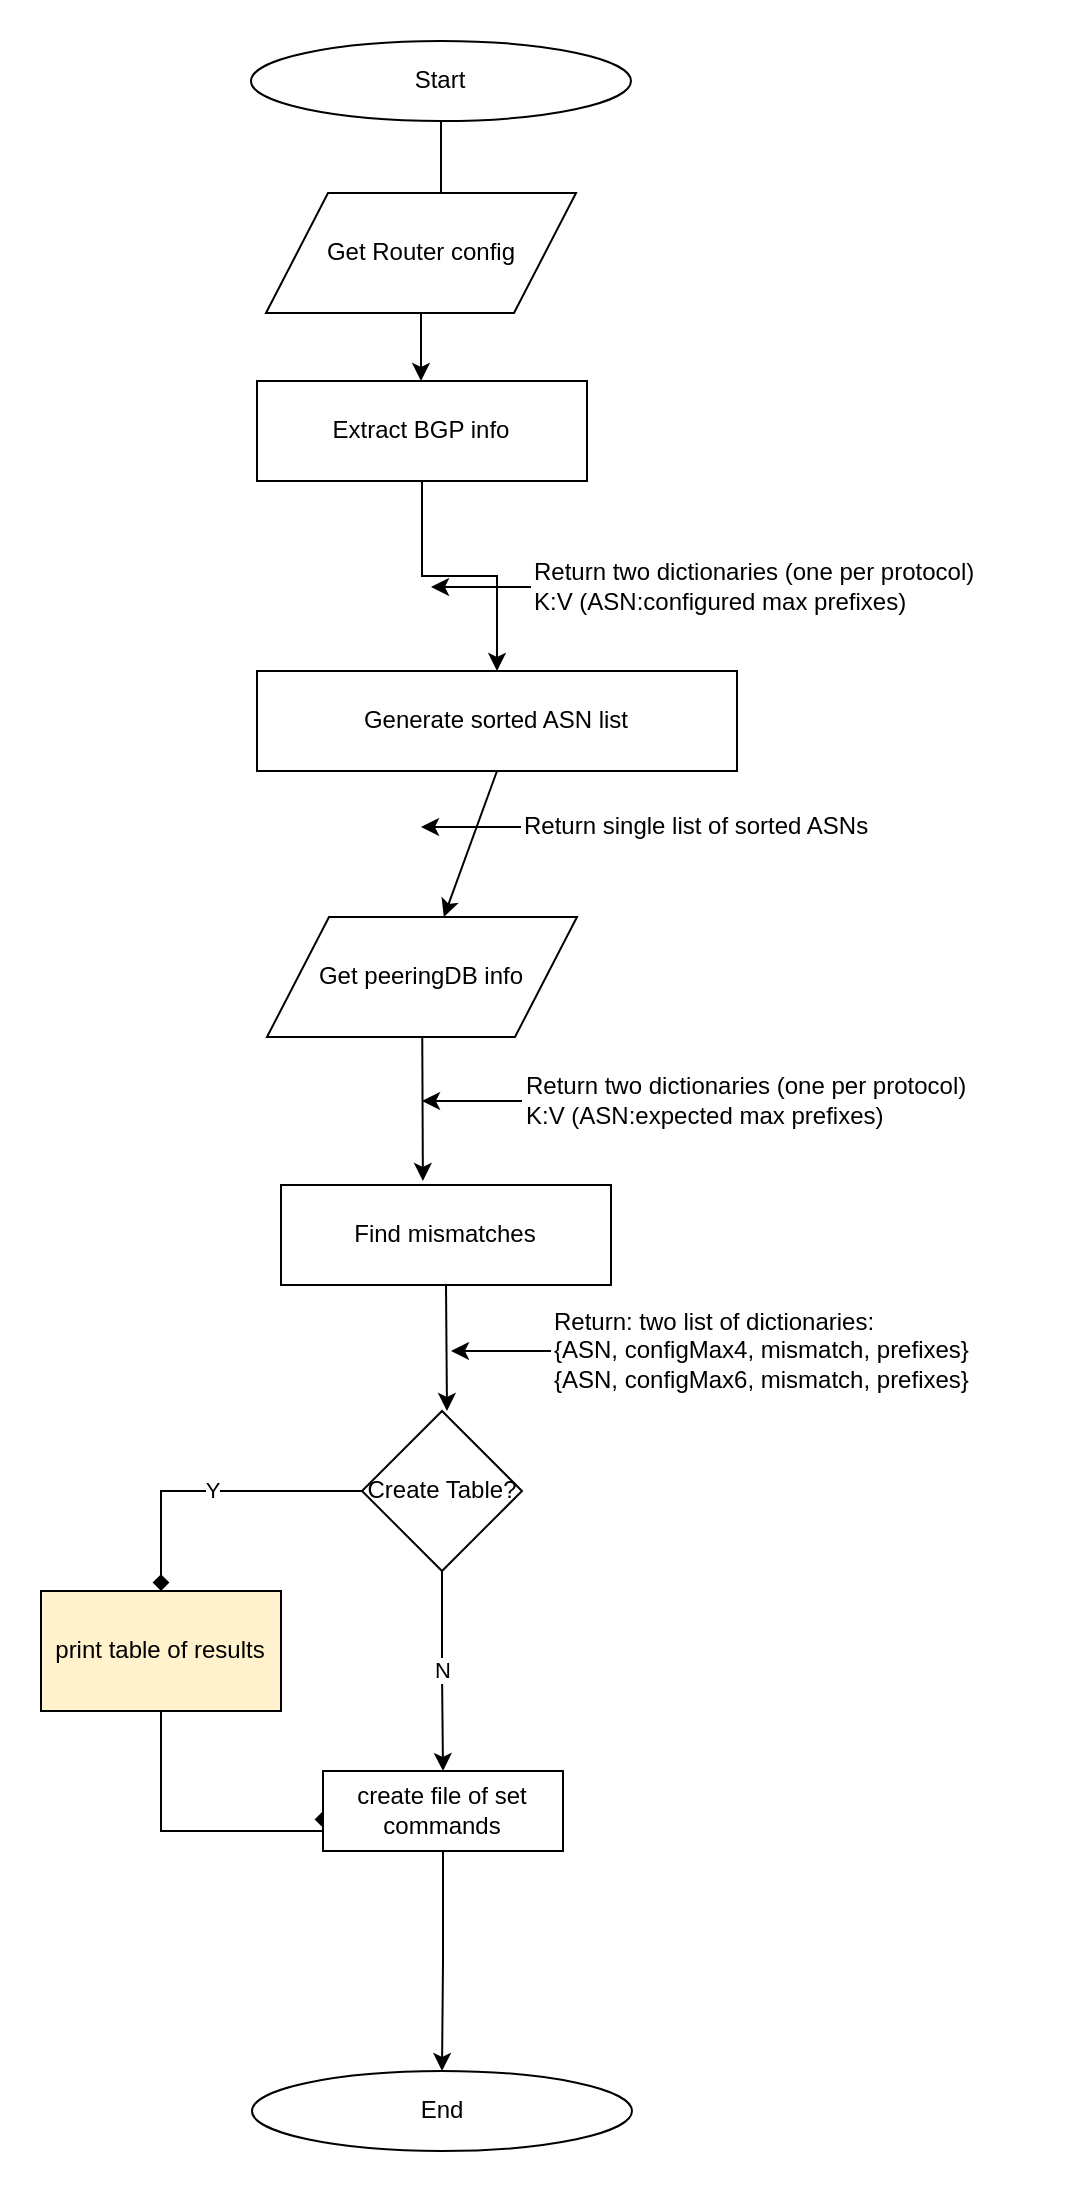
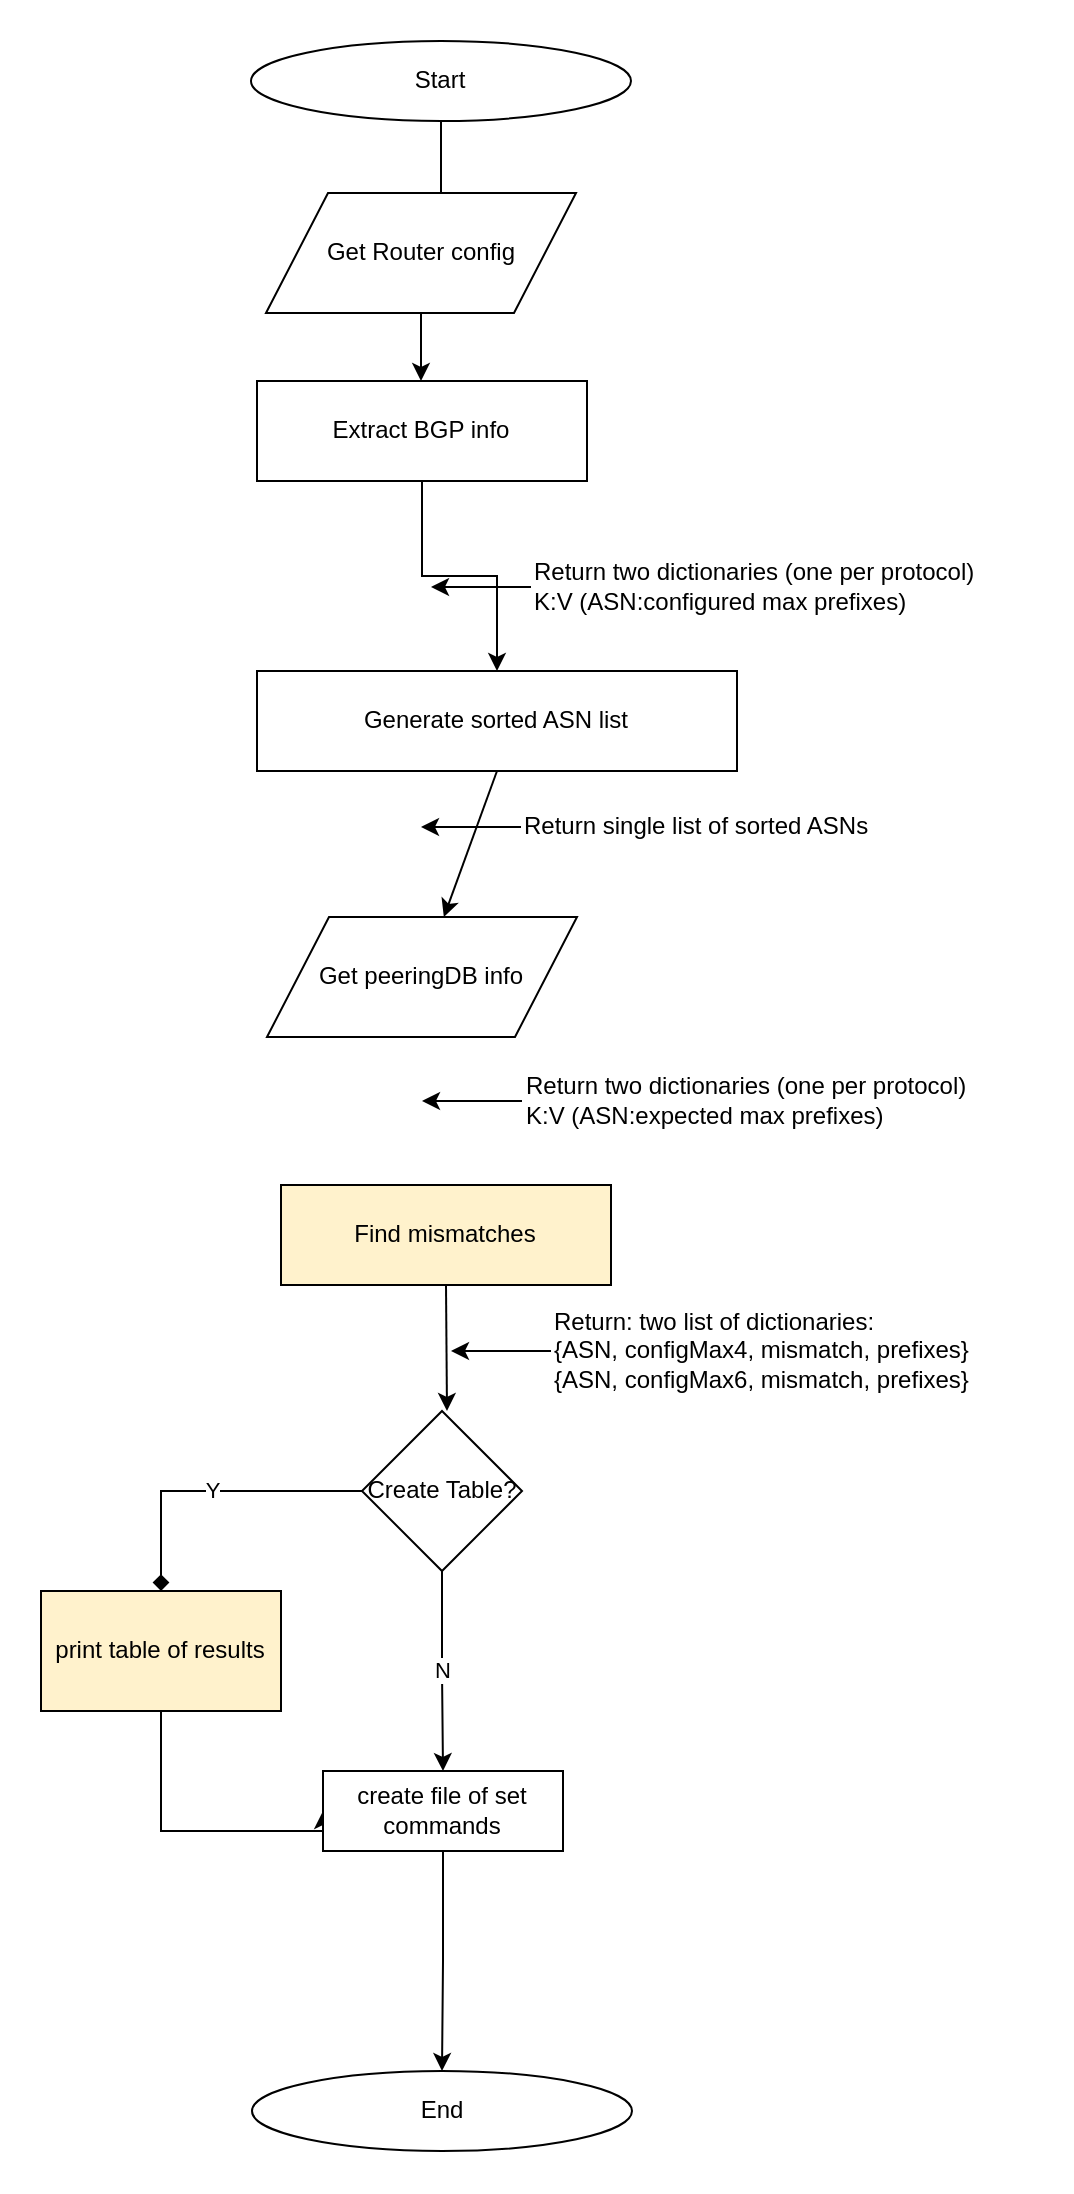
(423, 1102) -> none
(446, 1235) -> (446, 1235)
(323, 1828) -> (323, 1826)
